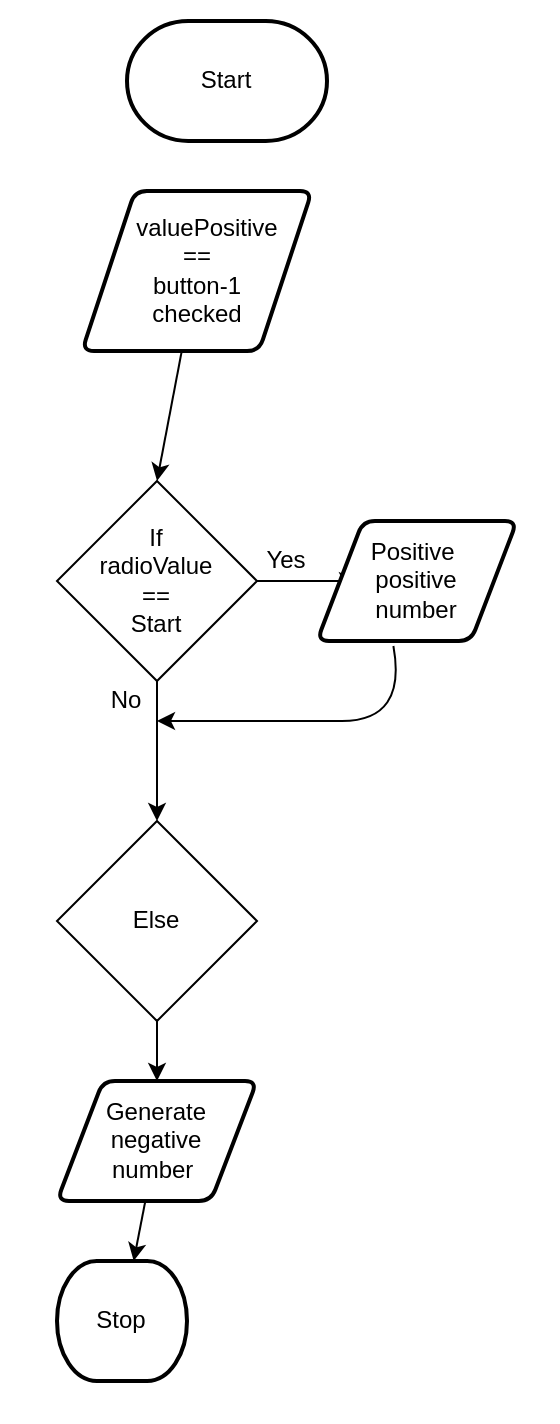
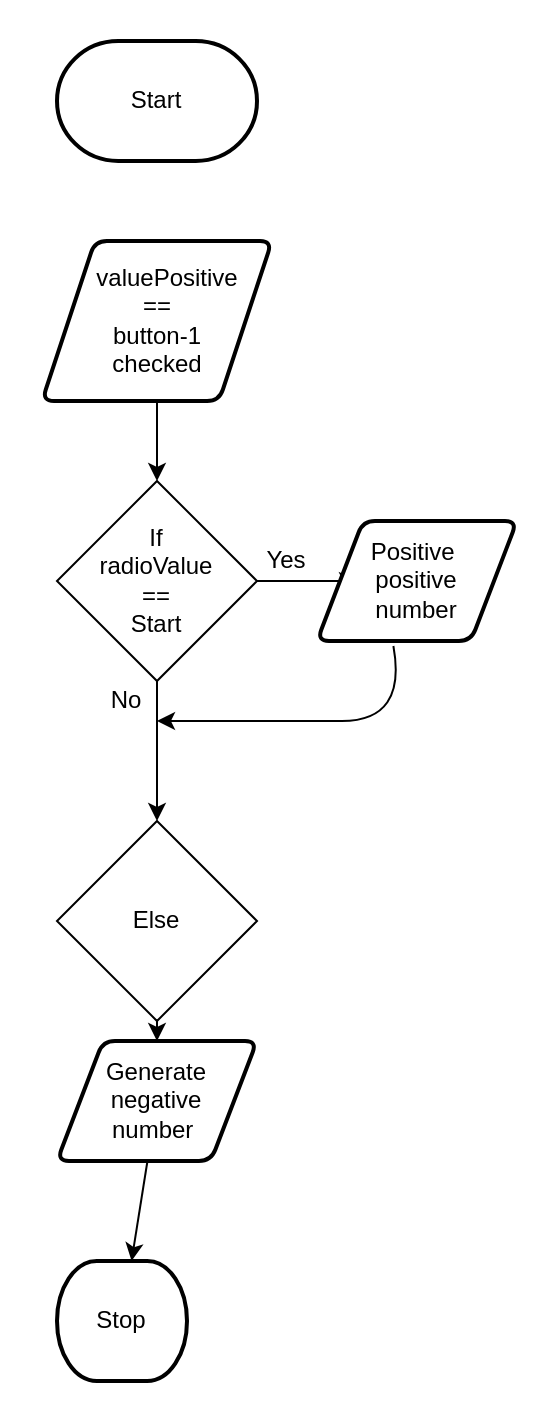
(227, 81) -> (157, 101)
(197, 271) -> (157, 321)
(157, 1141) -> (157, 1101)
